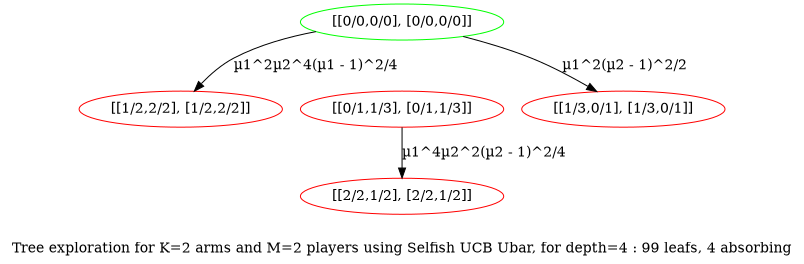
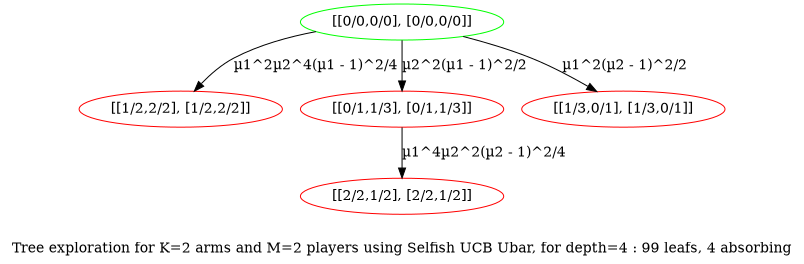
none -> (402, 61)
